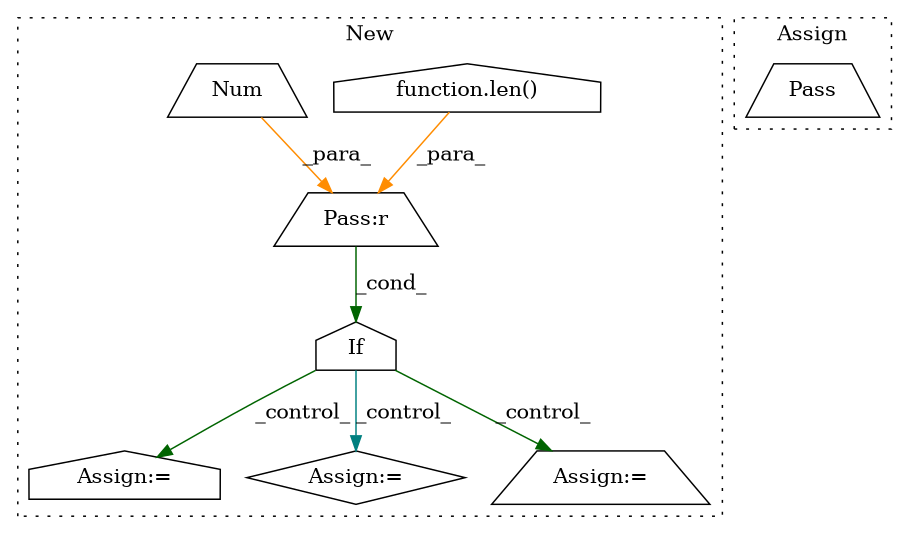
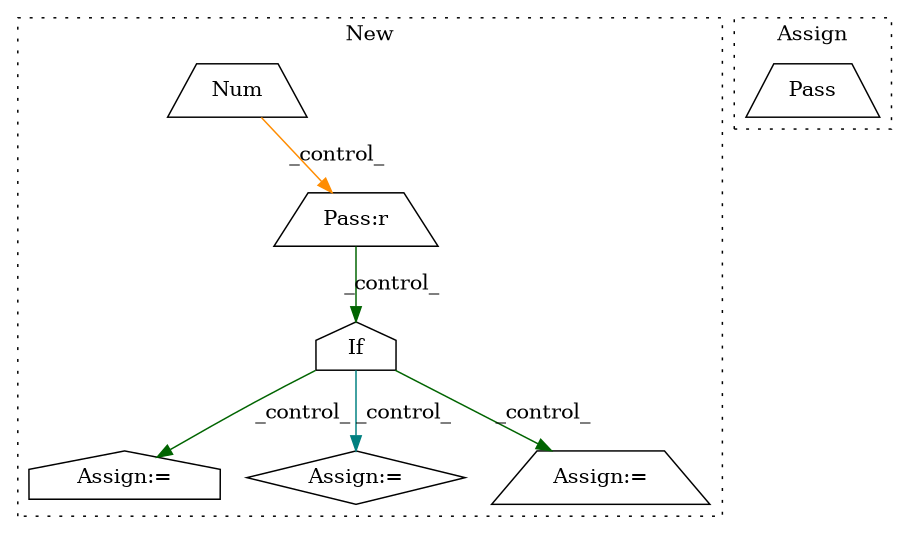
(467, 90) -> none
(337, 155) -> (337, 155)
(392, 284) -> (392, 284)
